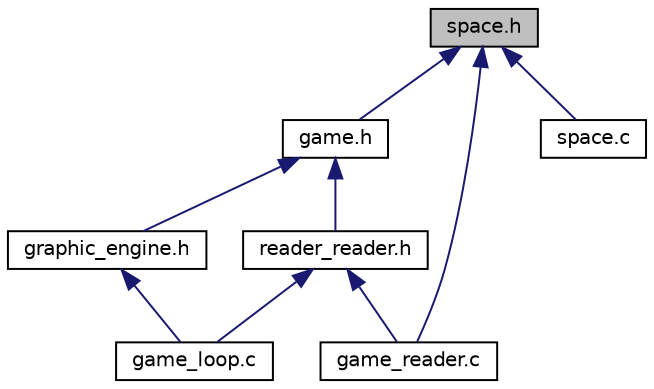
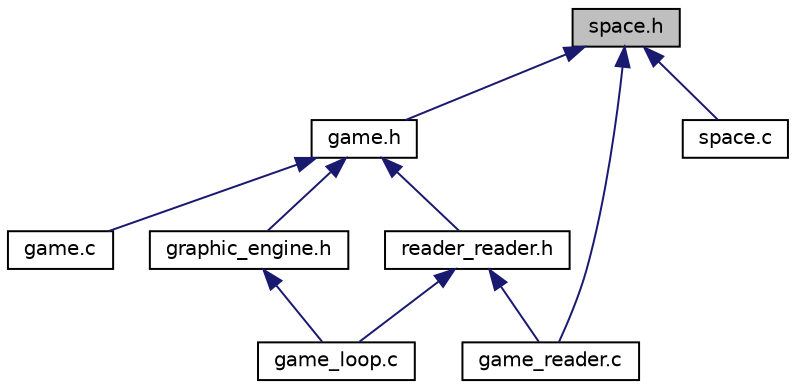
none -> (61, 250)
